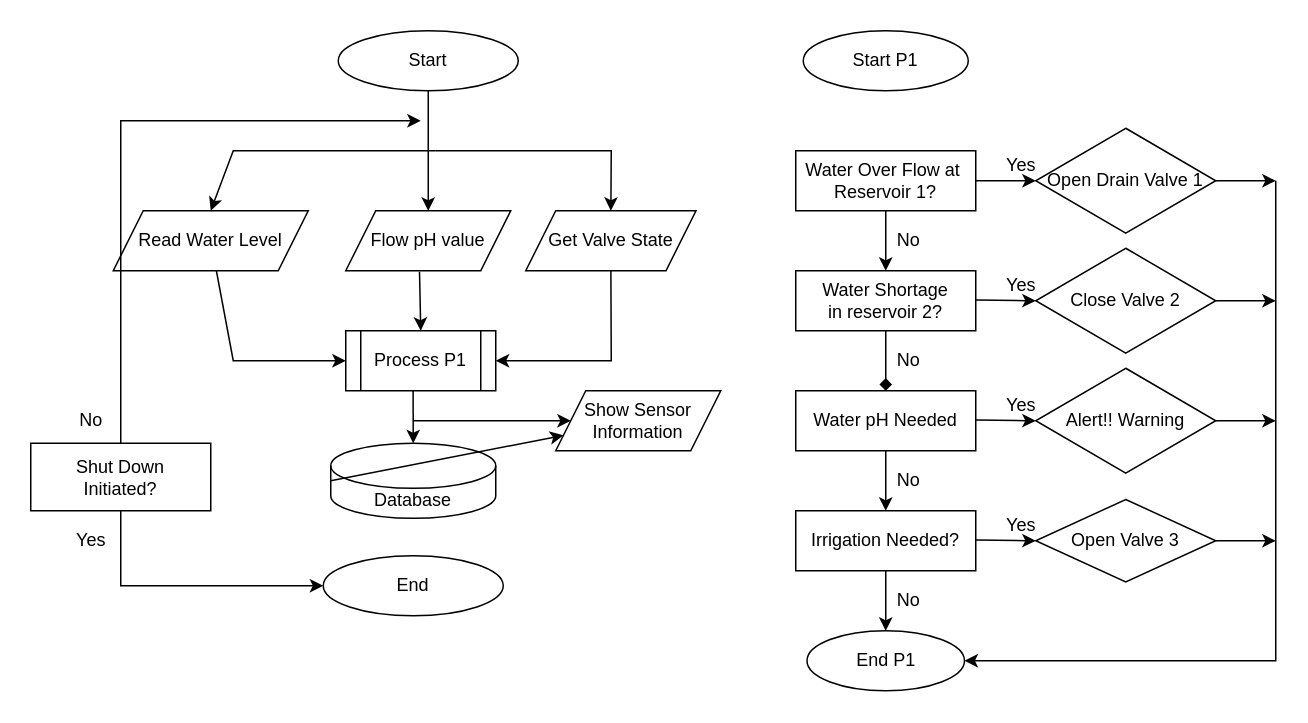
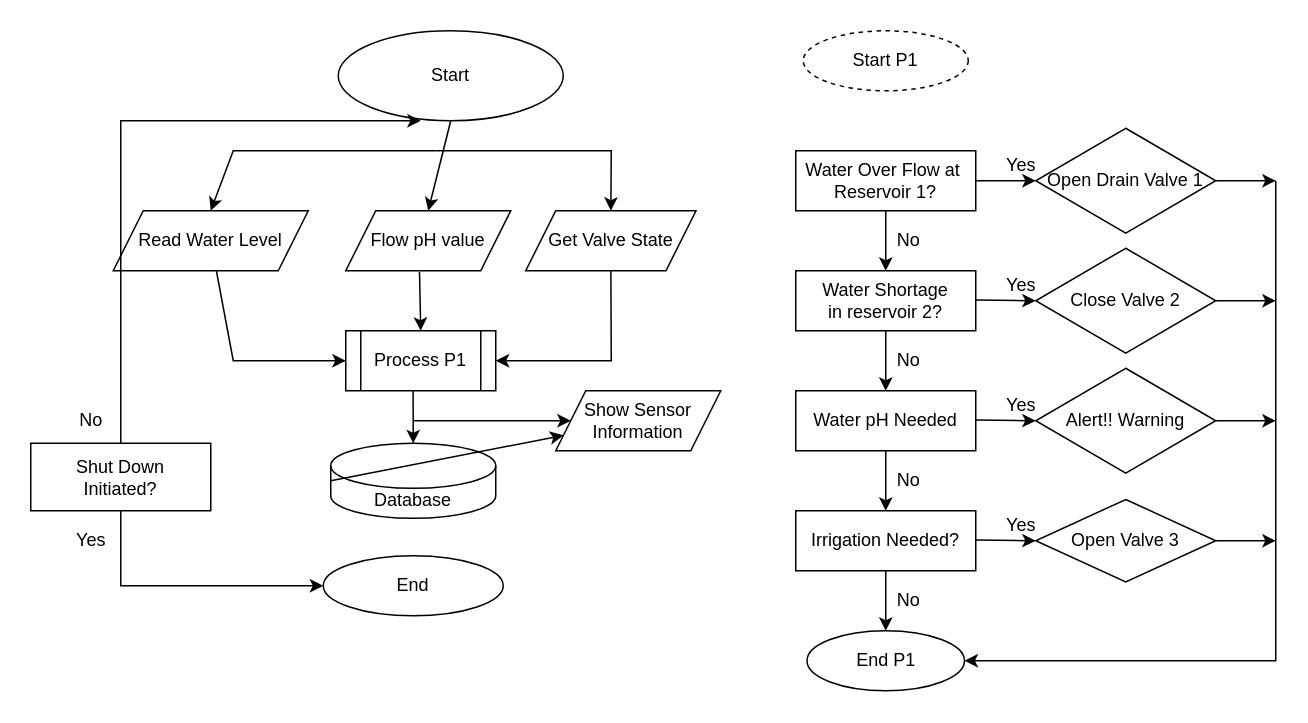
(428, 61) -> (451, 76)
(886, 61) -> (886, 61)
(886, 378) -> (886, 379)
